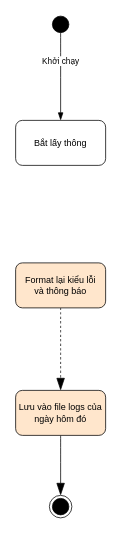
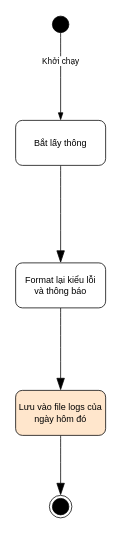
none -> (60, 208)
(60, 285) -> (60, 285)
(60, 342) -> (60, 342)
